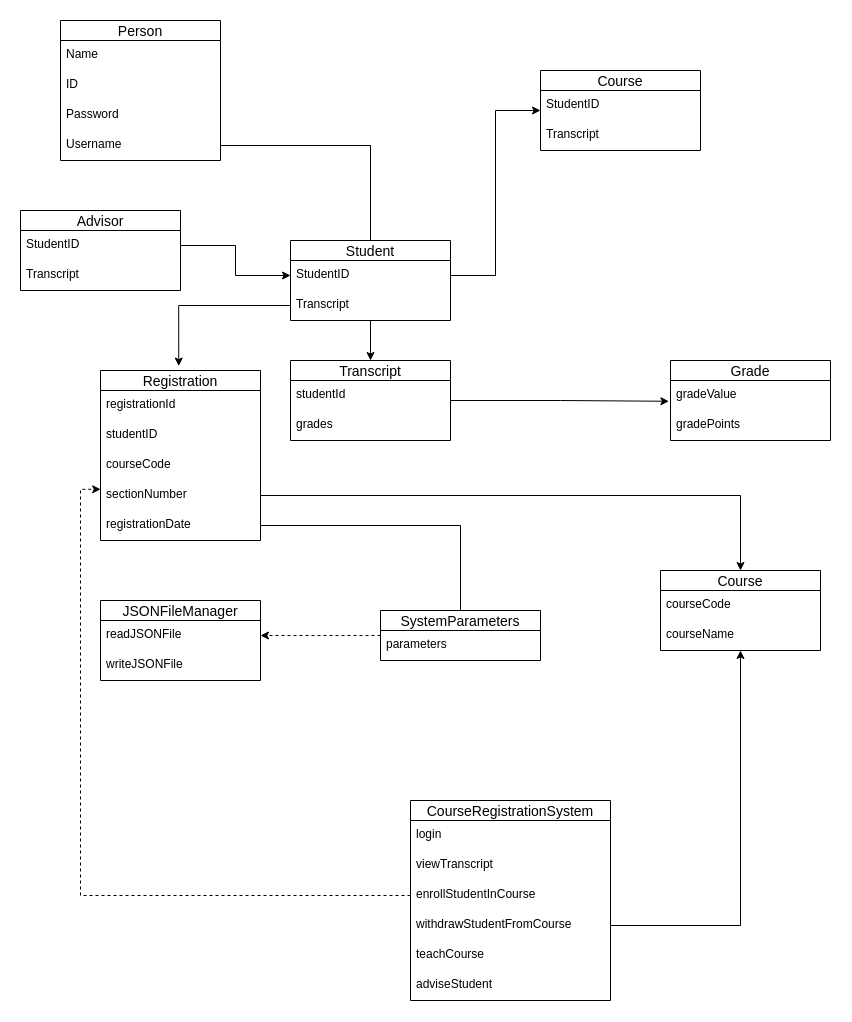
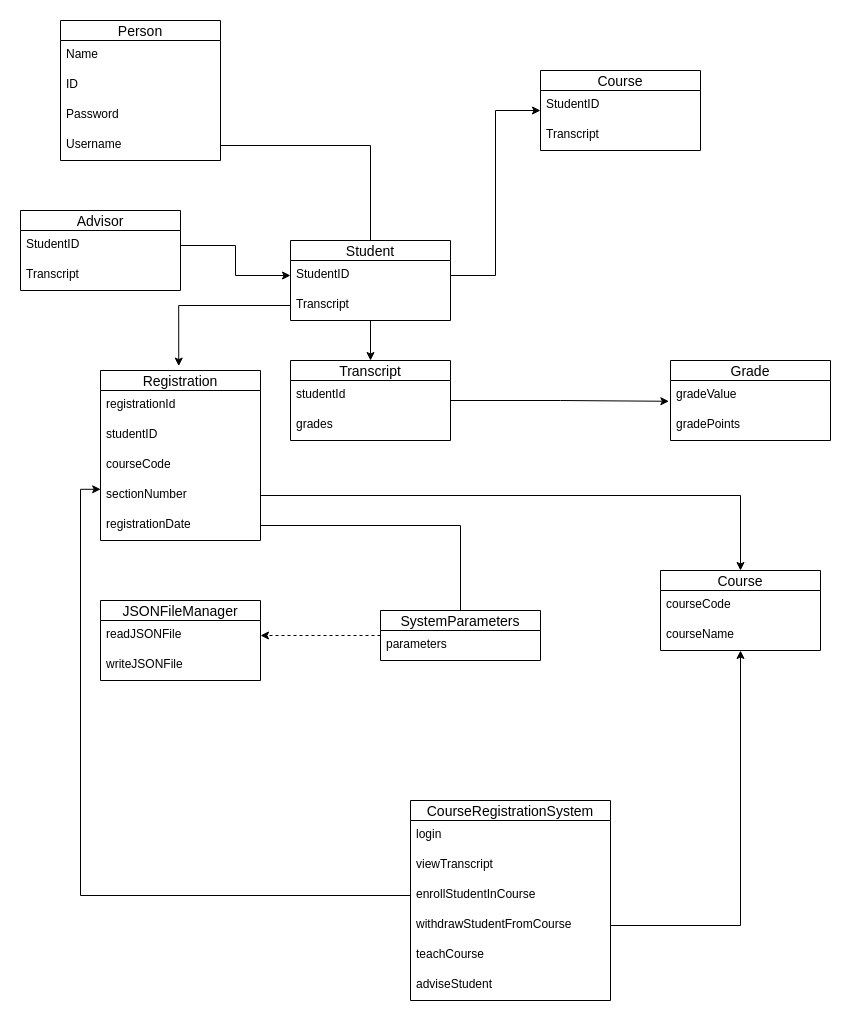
(81, 850) -> (81, 850)
